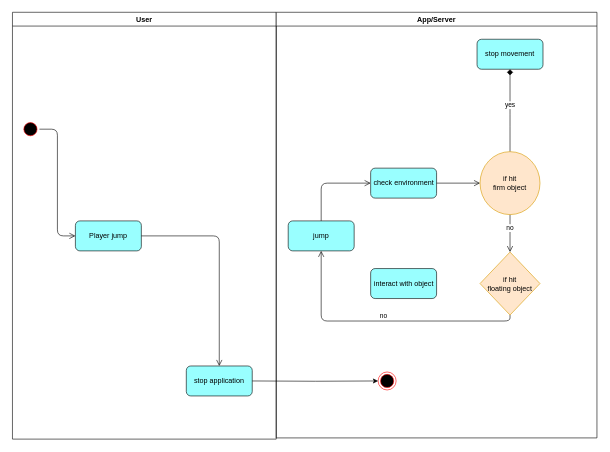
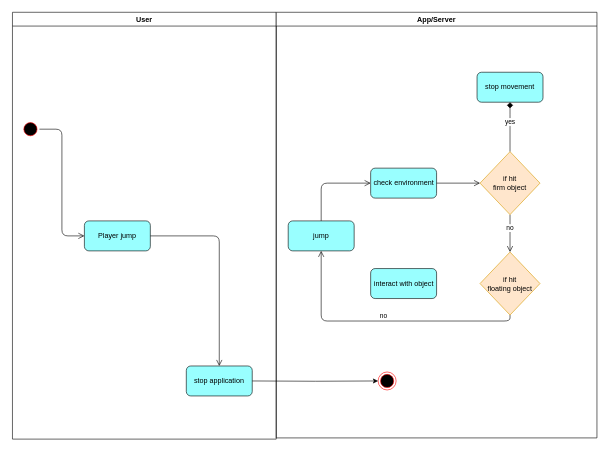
(510, 54) -> (510, 87)
(510, 183) -> (510, 183)
(108, 236) -> (117, 236)
